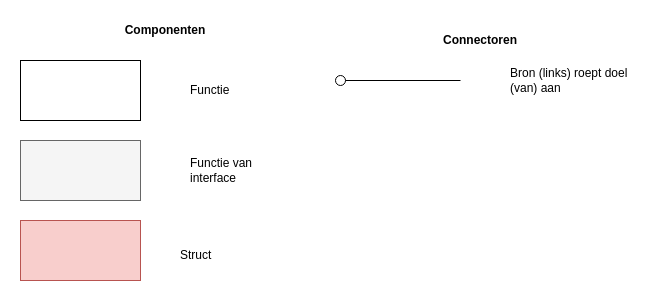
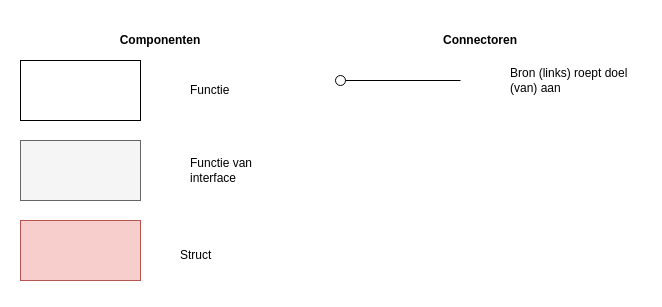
(166, 31) -> (161, 41)
